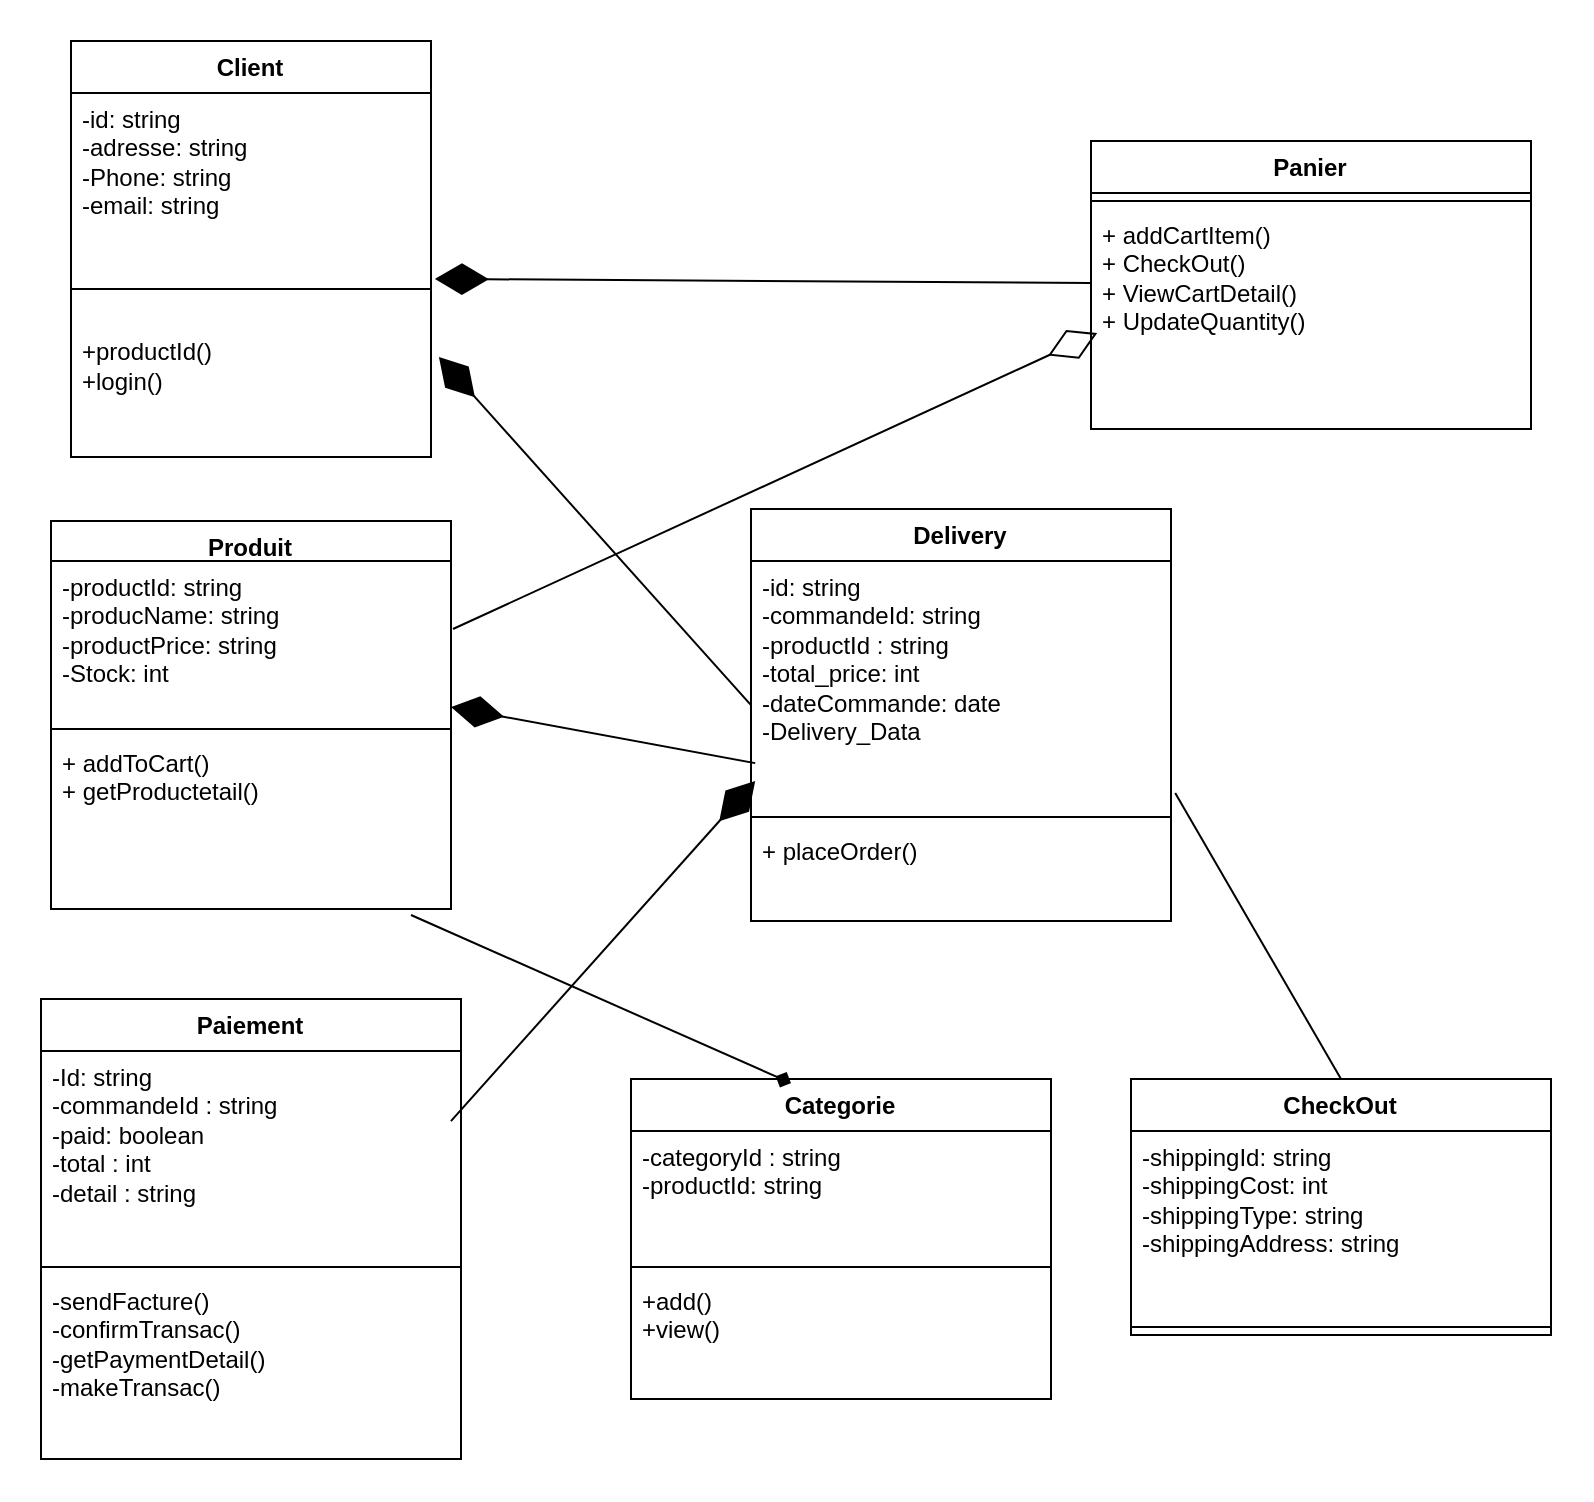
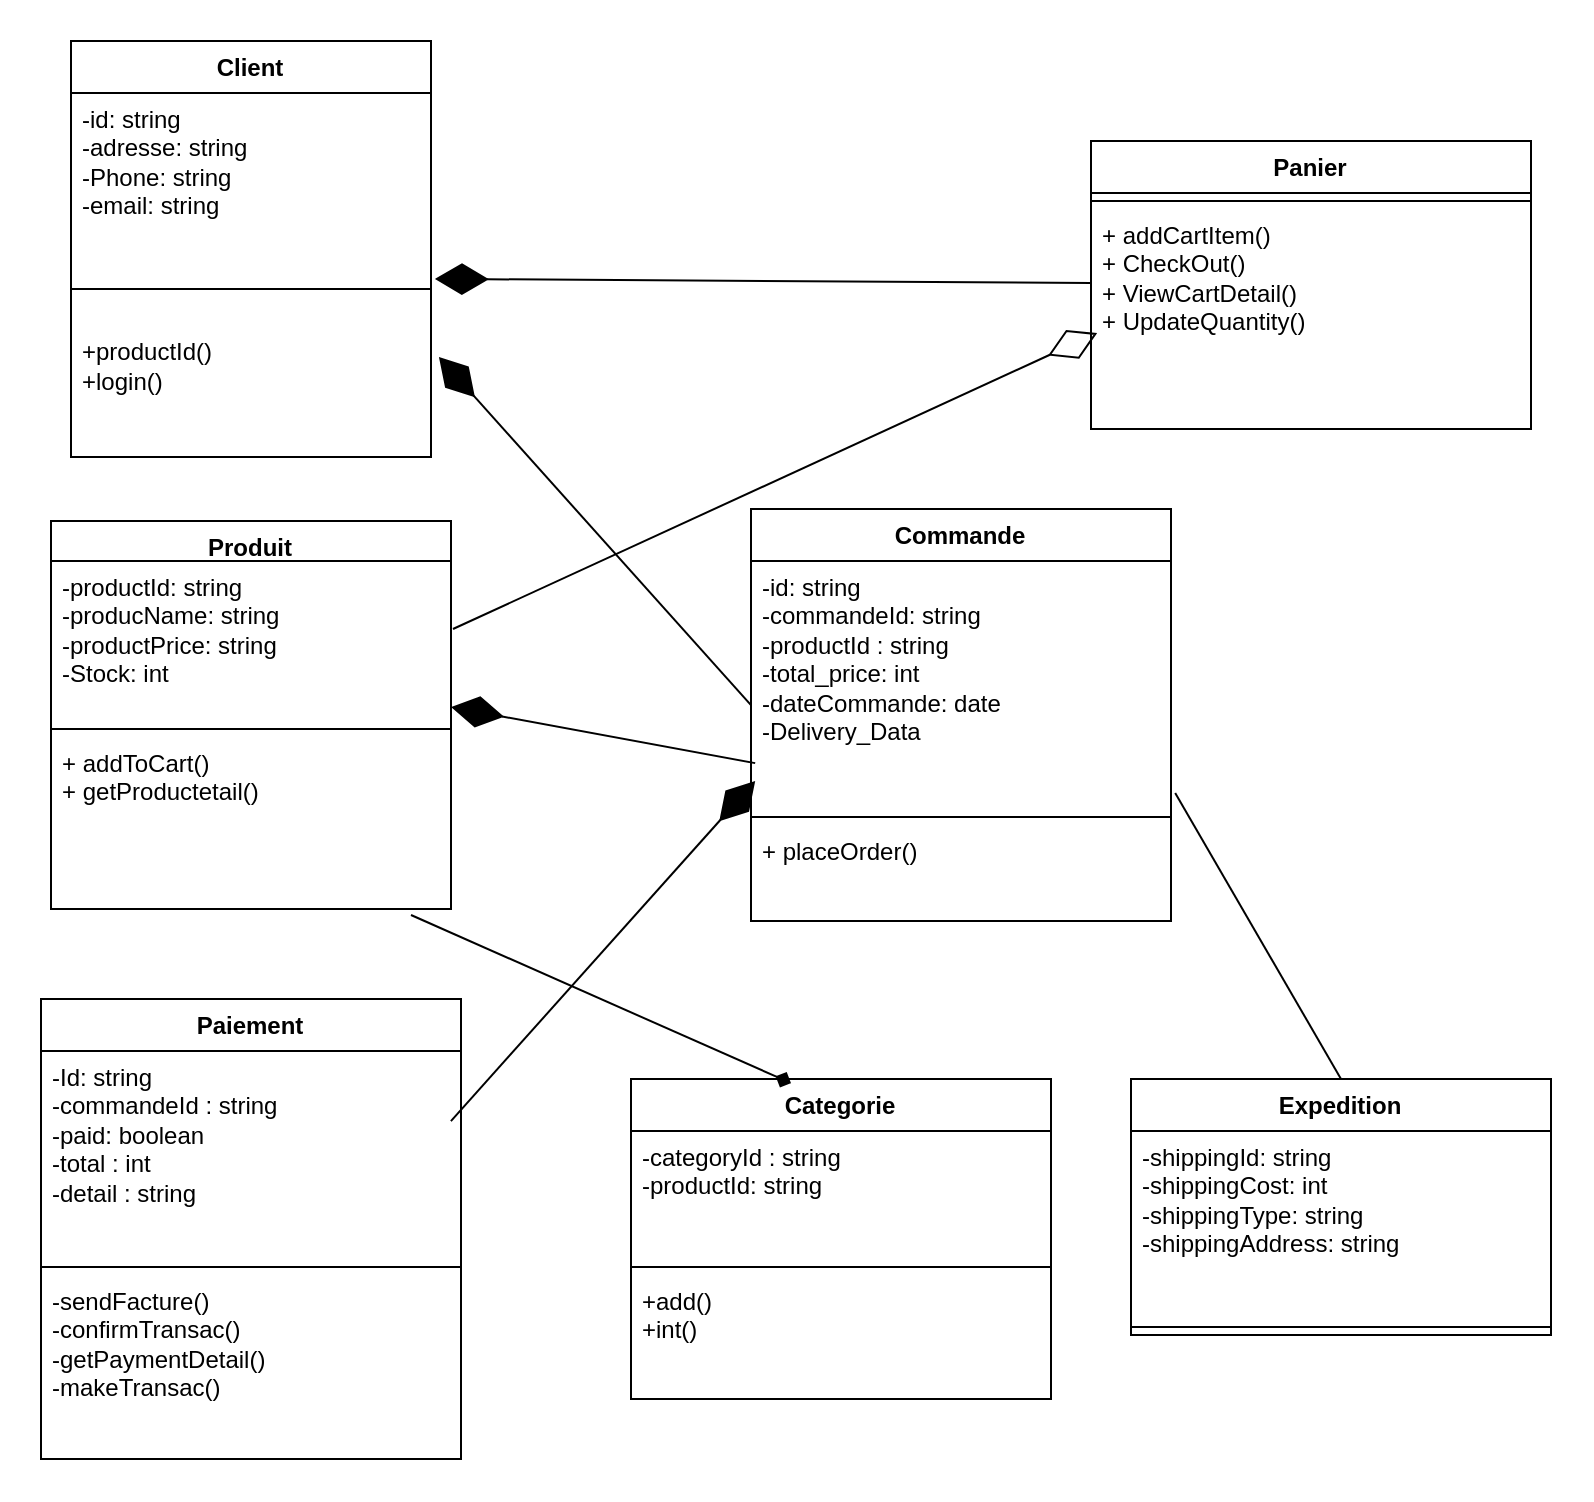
(961, 537) -> (961, 537)
(1341, 1107) -> (1341, 1107)
(687, 1318) -> (683, 1318)
